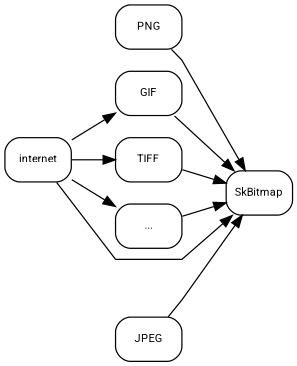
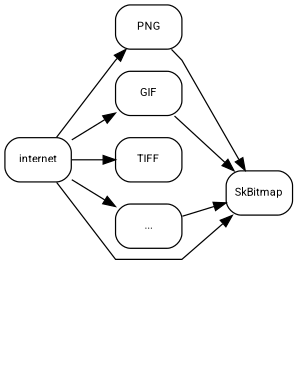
none -> (87, 98)
(198, 175) -> none
(149, 339) -> none
